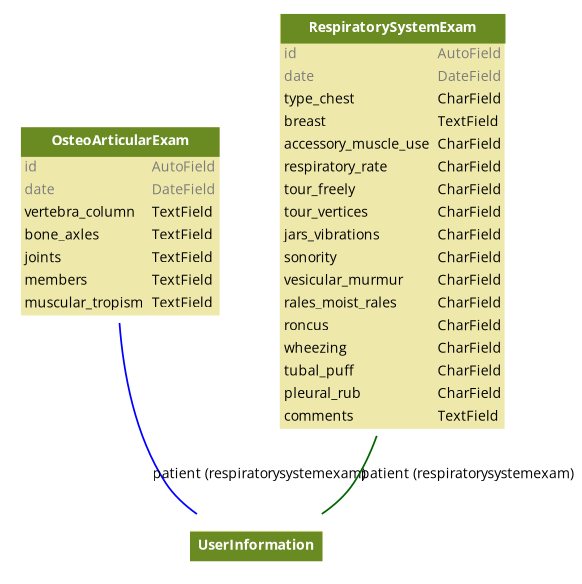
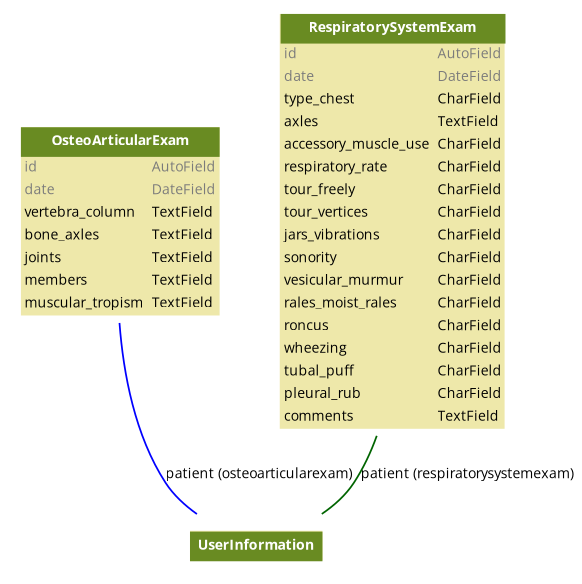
(306, 122) -> (302, 122)
(260, 475) -> (260, 475)
